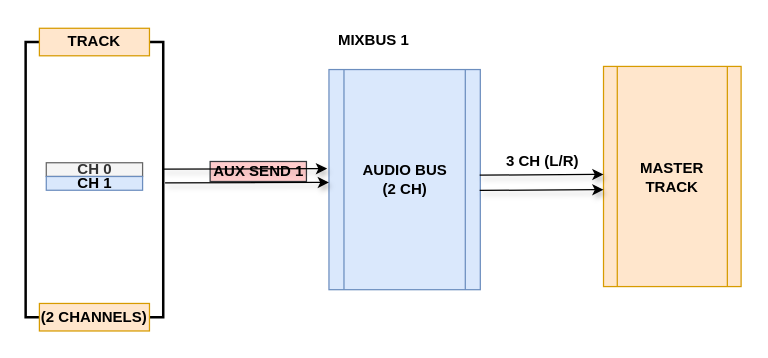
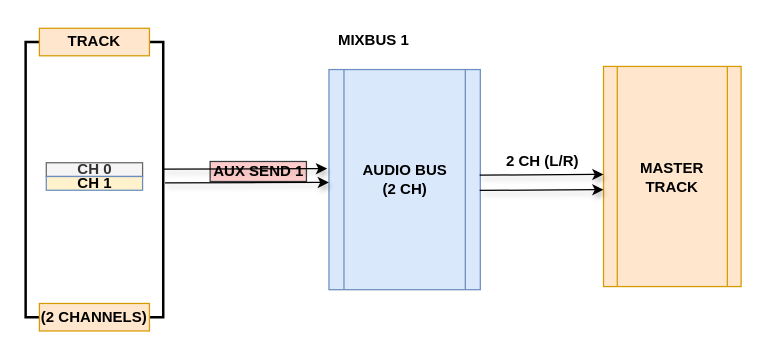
(543, 162) -> (543, 162)
(94, 183) -> (94, 183)
